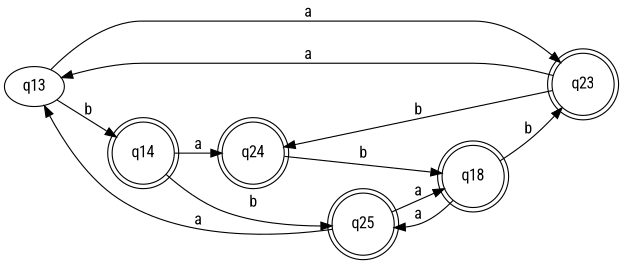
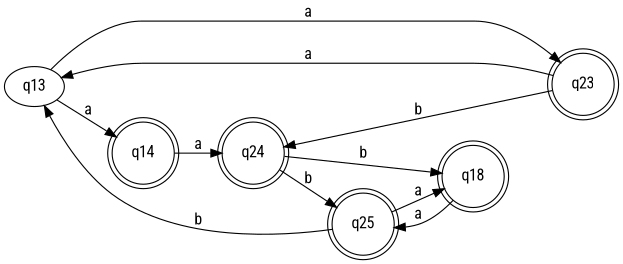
(88, 110) -> (88, 110)
(529, 140) -> none
(238, 216) -> (303, 186)
(198, 220) -> (198, 220)
